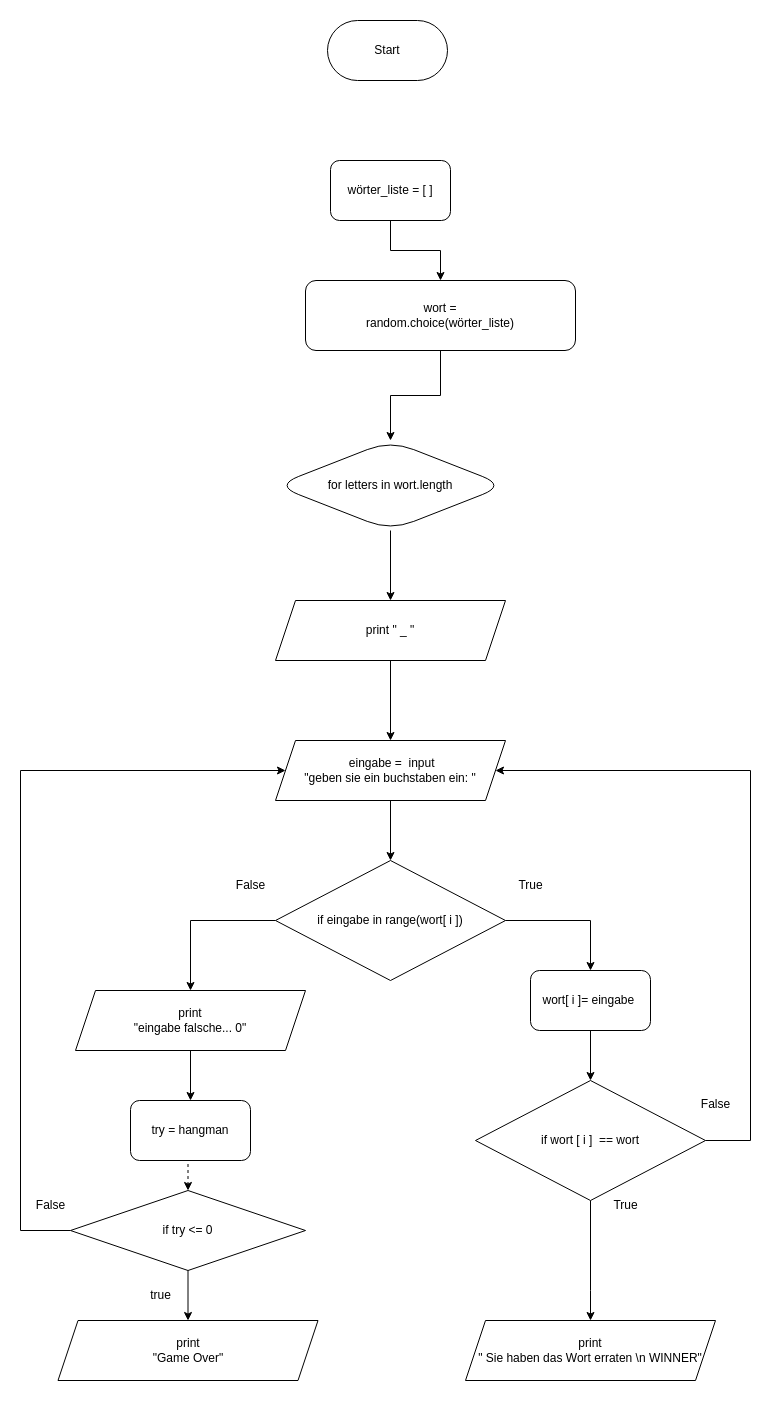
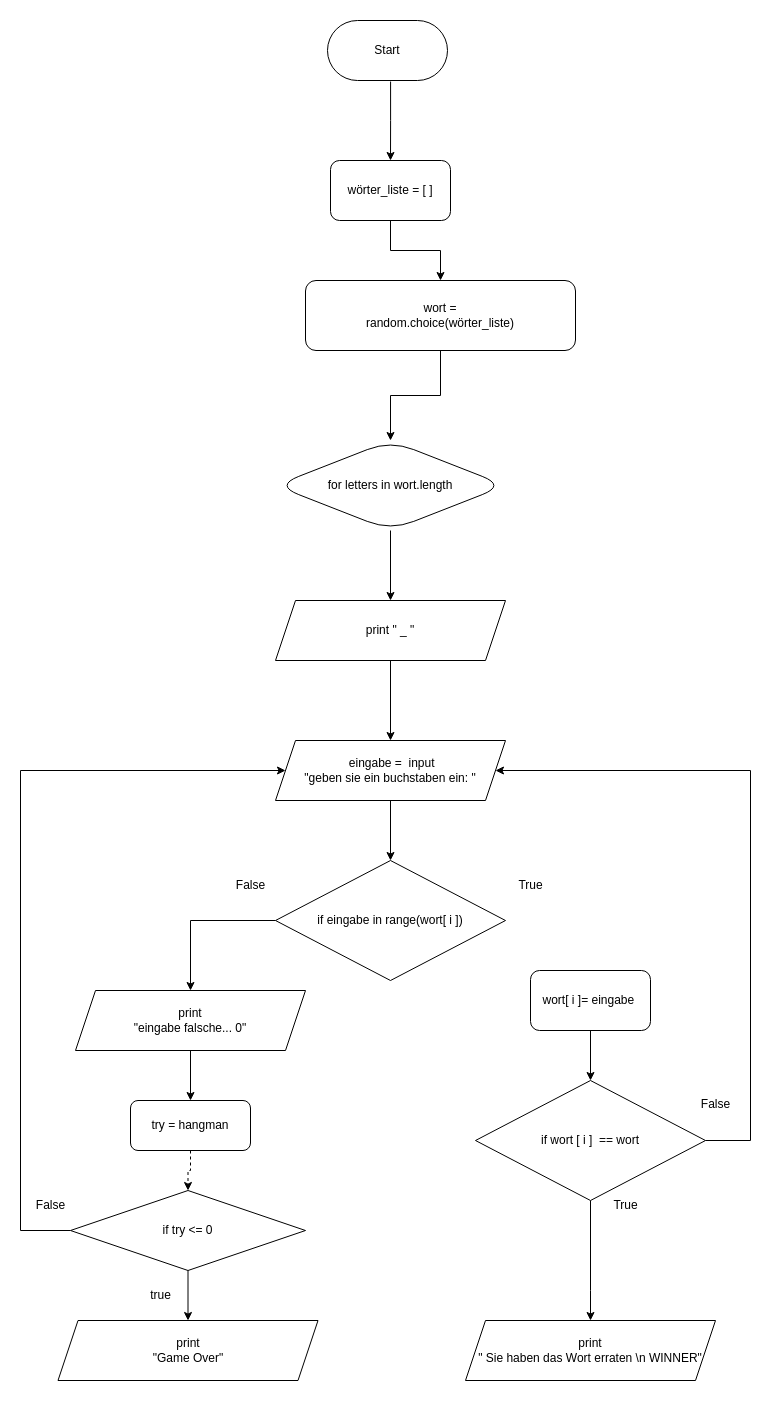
none -> (391, 117)
(570, 921) -> none
(191, 1131) -> (191, 1126)
